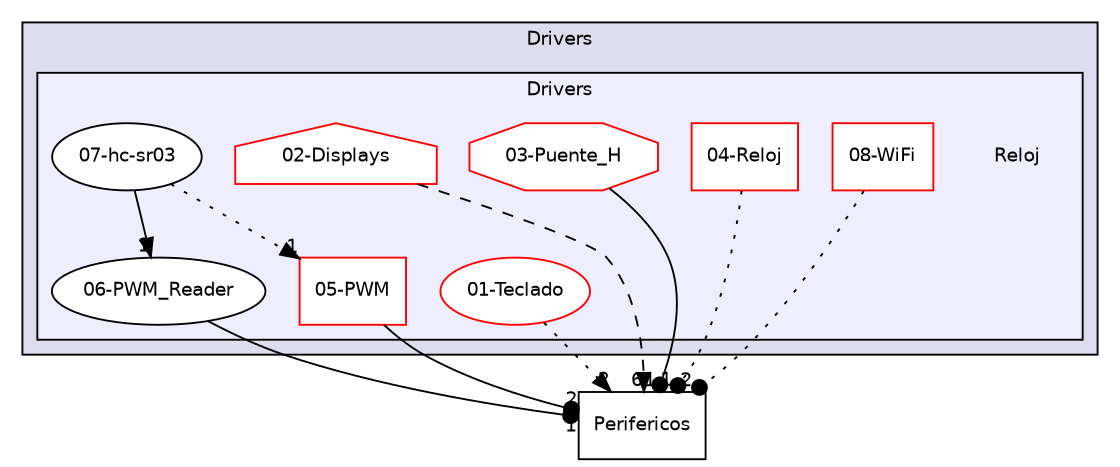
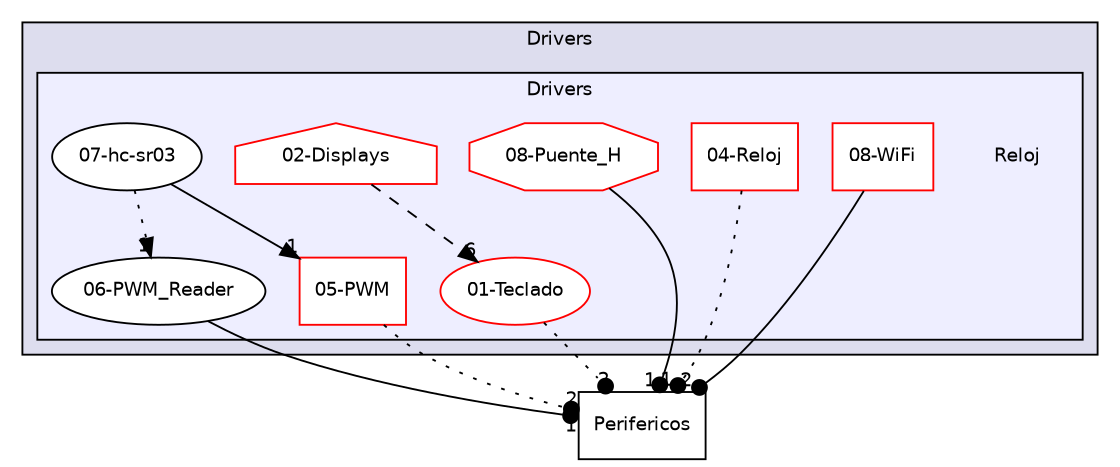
(564, 157) -> (564, 157)
(141, 215) -> (141, 215)
(227, 217) -> (227, 217)
(571, 239) -> (417, 217)
(793, 294) -> (793, 294)
(571, 350) -> (571, 350)
(469, 376) -> (469, 376)
